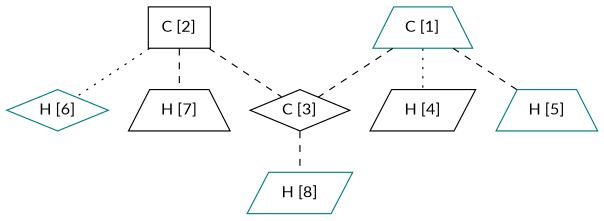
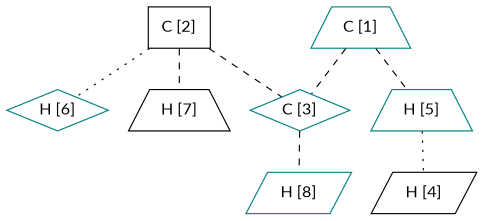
(423, 69) -> (423, 152)
(300, 110) -> (300, 110)
